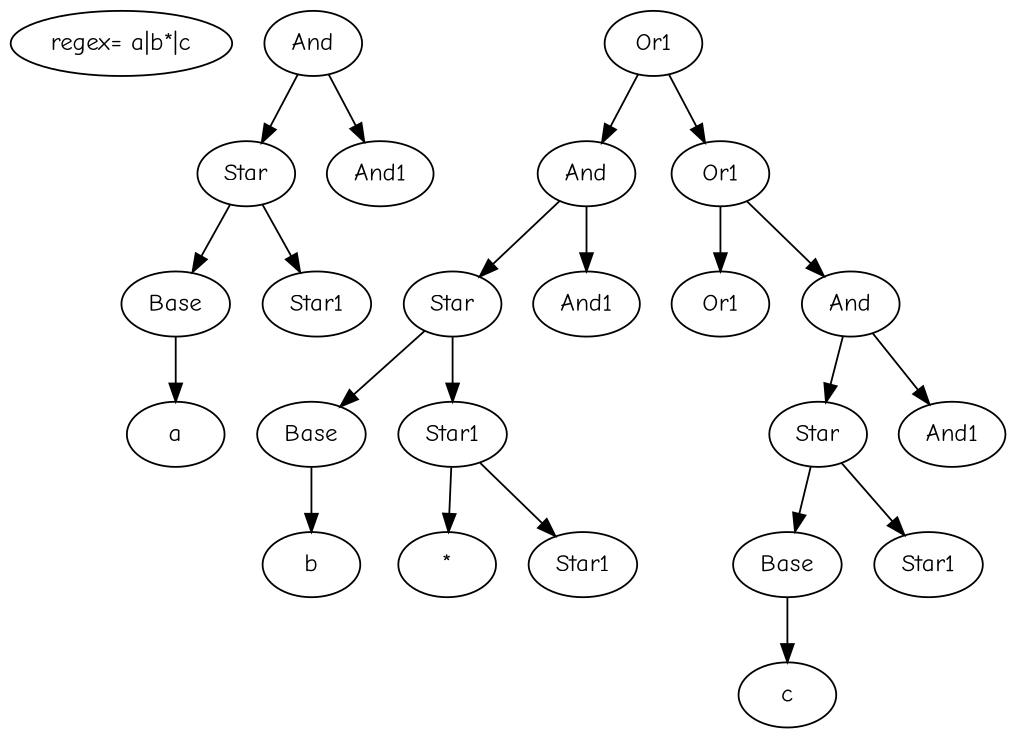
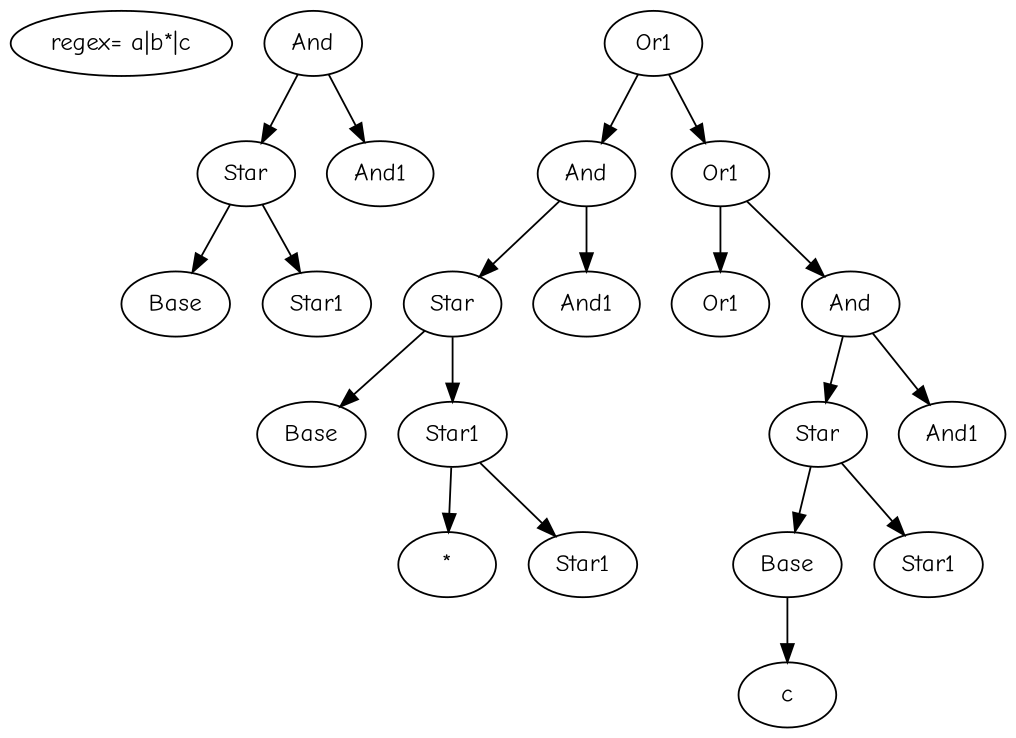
(176, 434) -> none
(311, 565) -> none
